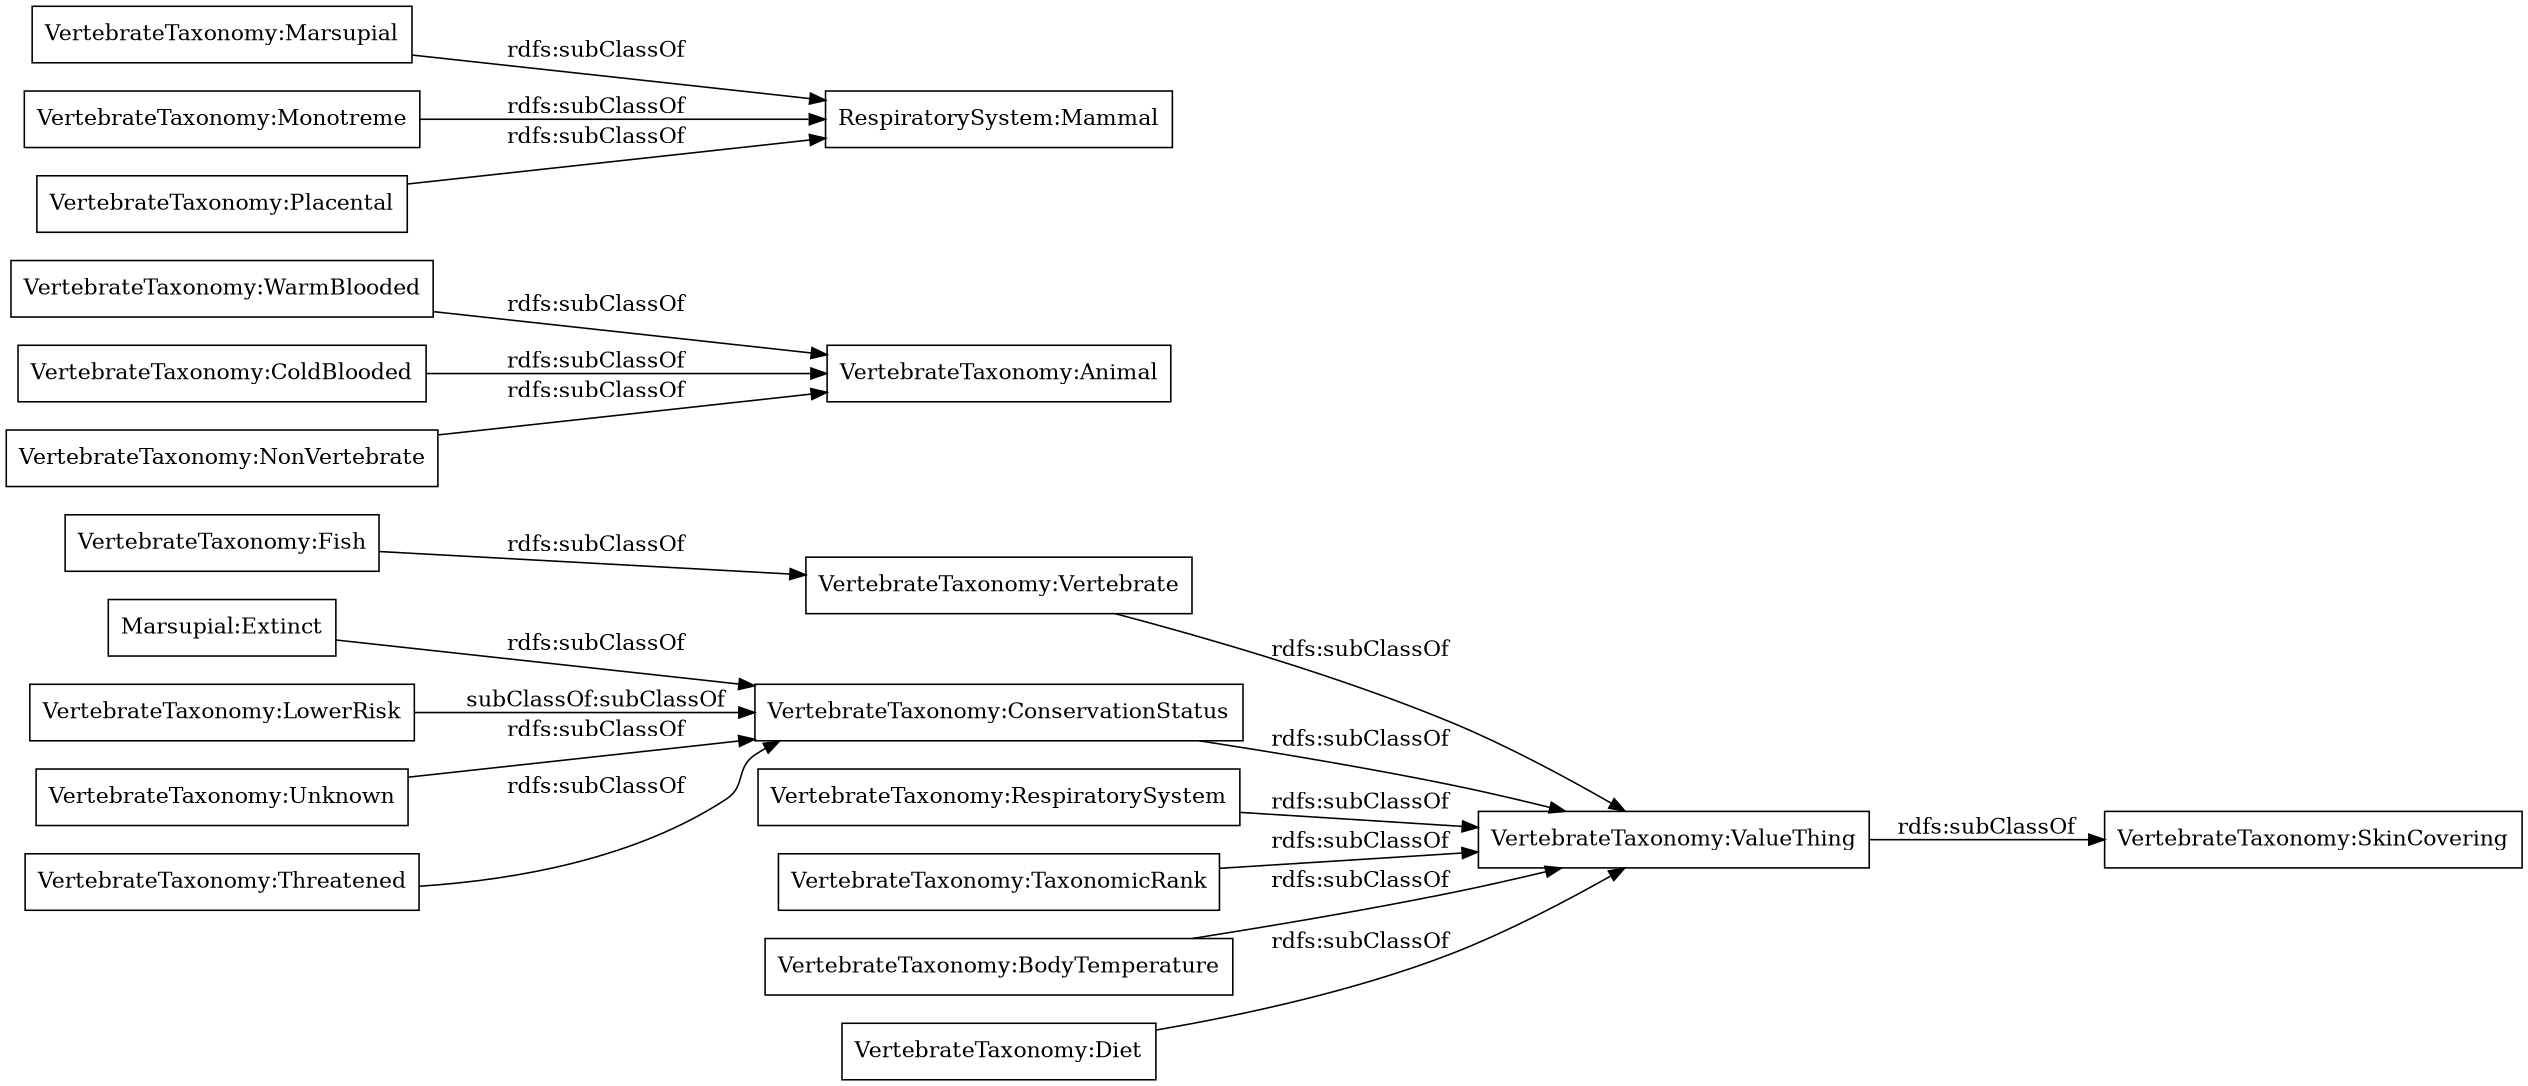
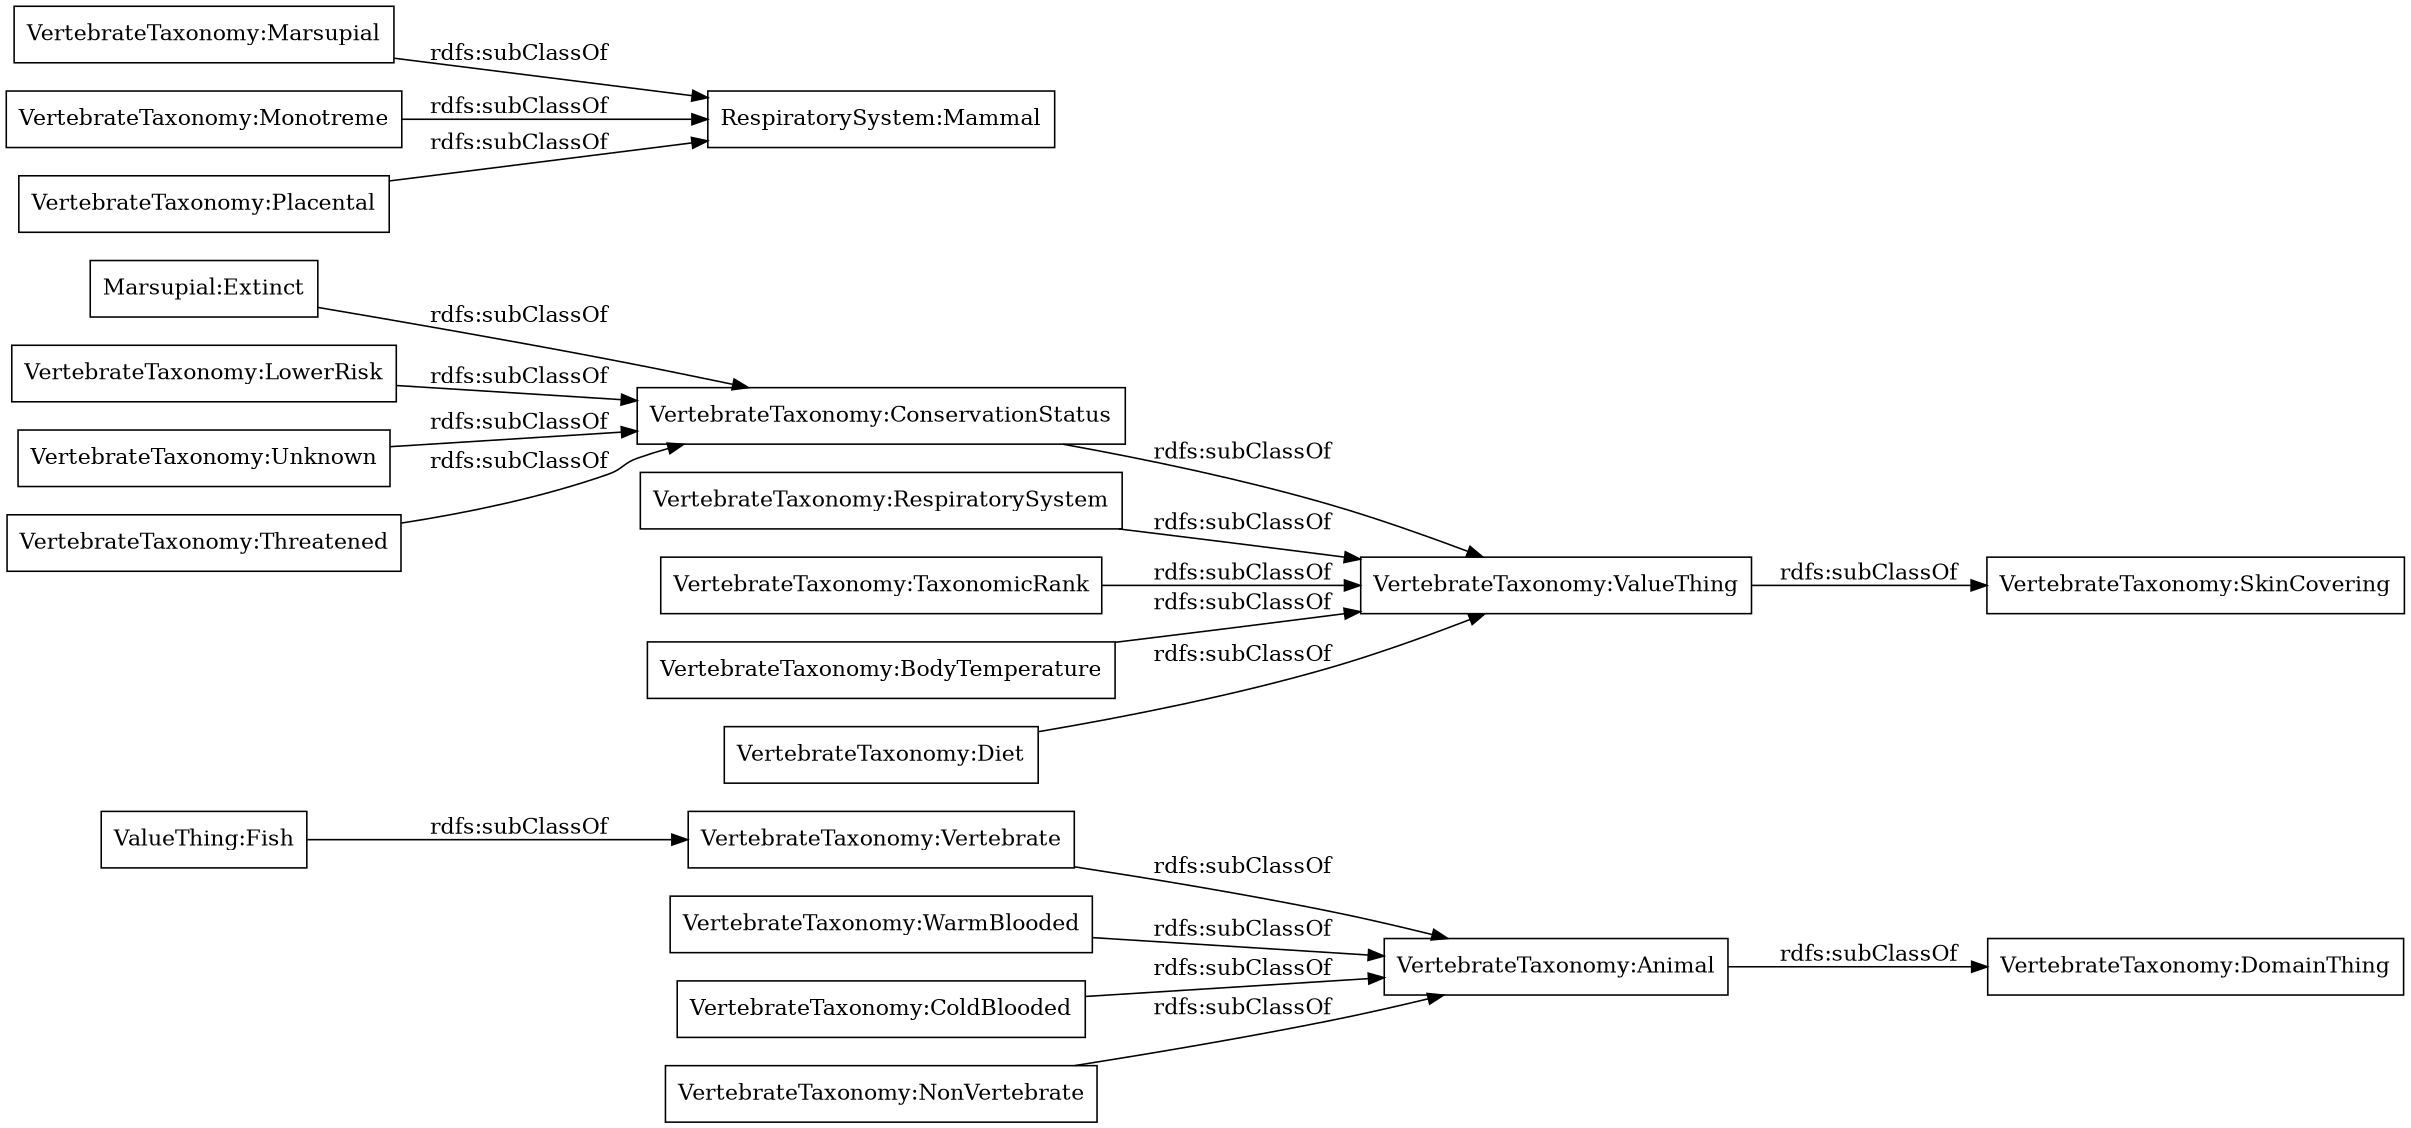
(222, 543) -> (204, 840)
(1370, 691) -> (1254, 897)
(596, 701) -> (519, 377)
none -> (2196, 967)
